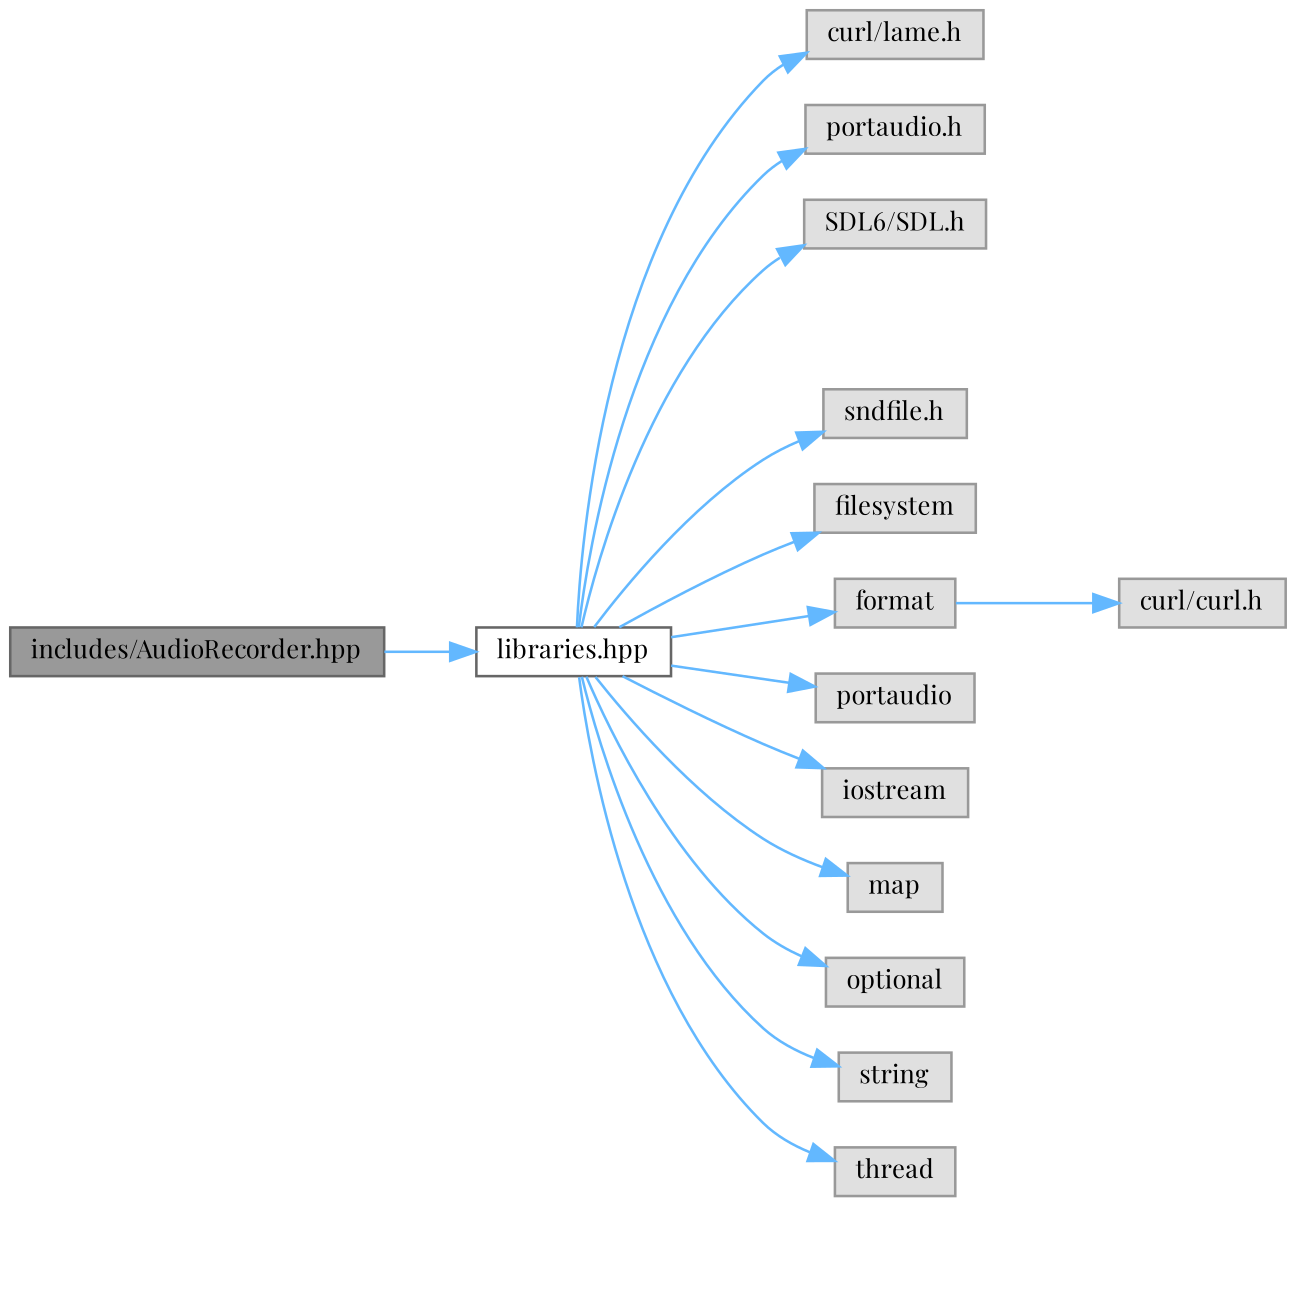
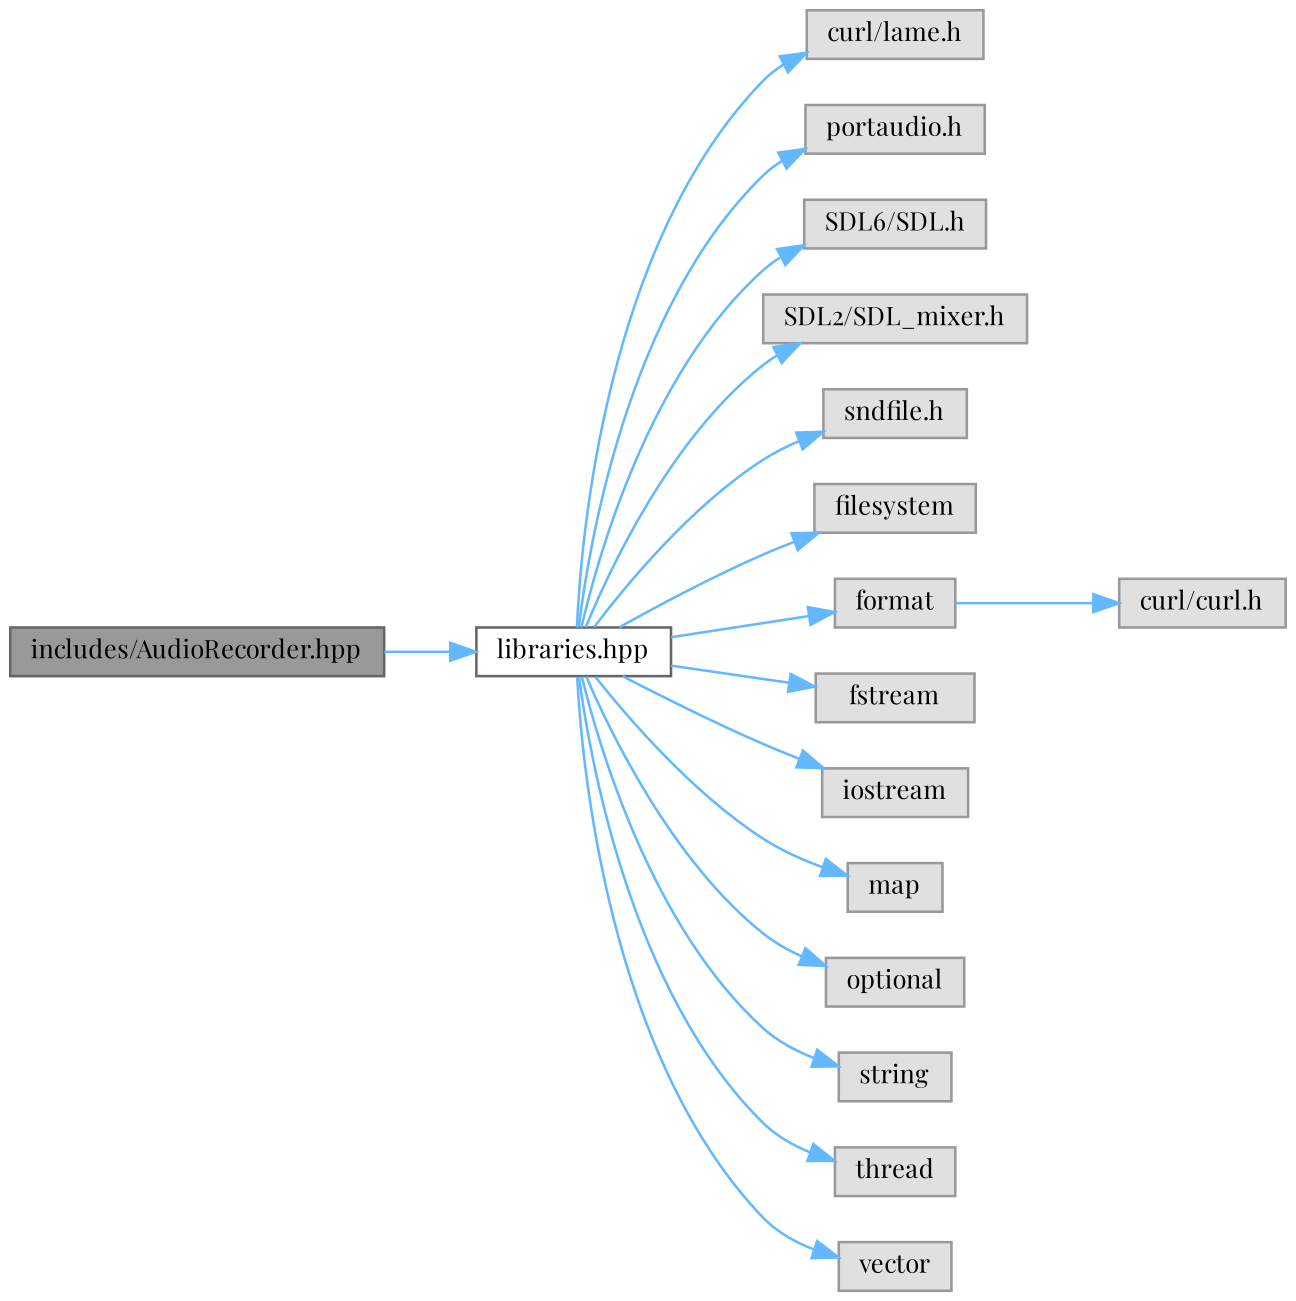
none -> (895, 319)
(895, 698) -> (895, 698)
none -> (895, 1266)
